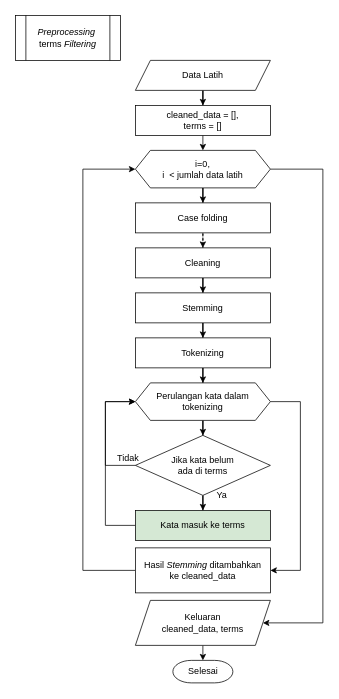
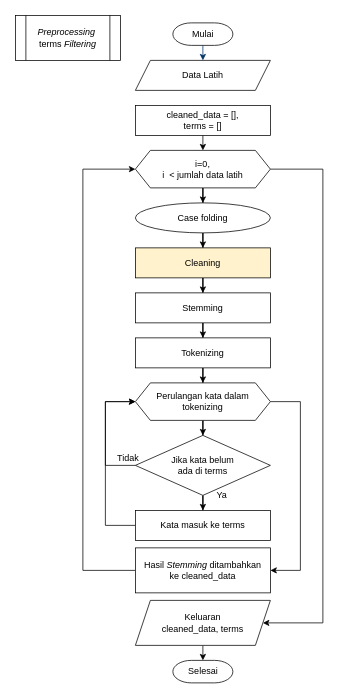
none -> (203, 34)
none -> (203, 52)
(203, 100) -> none
(203, 218) -> (203, 218)
(203, 234) -> (203, 234)
(203, 263) -> (203, 263)
(203, 525) -> (203, 525)
